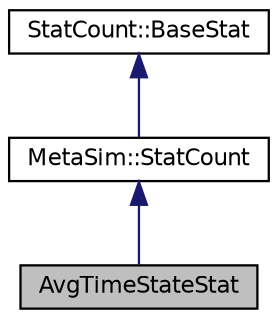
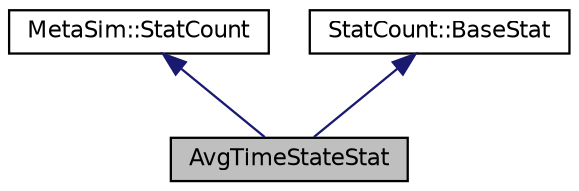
(139, 108) -> (356, 103)
